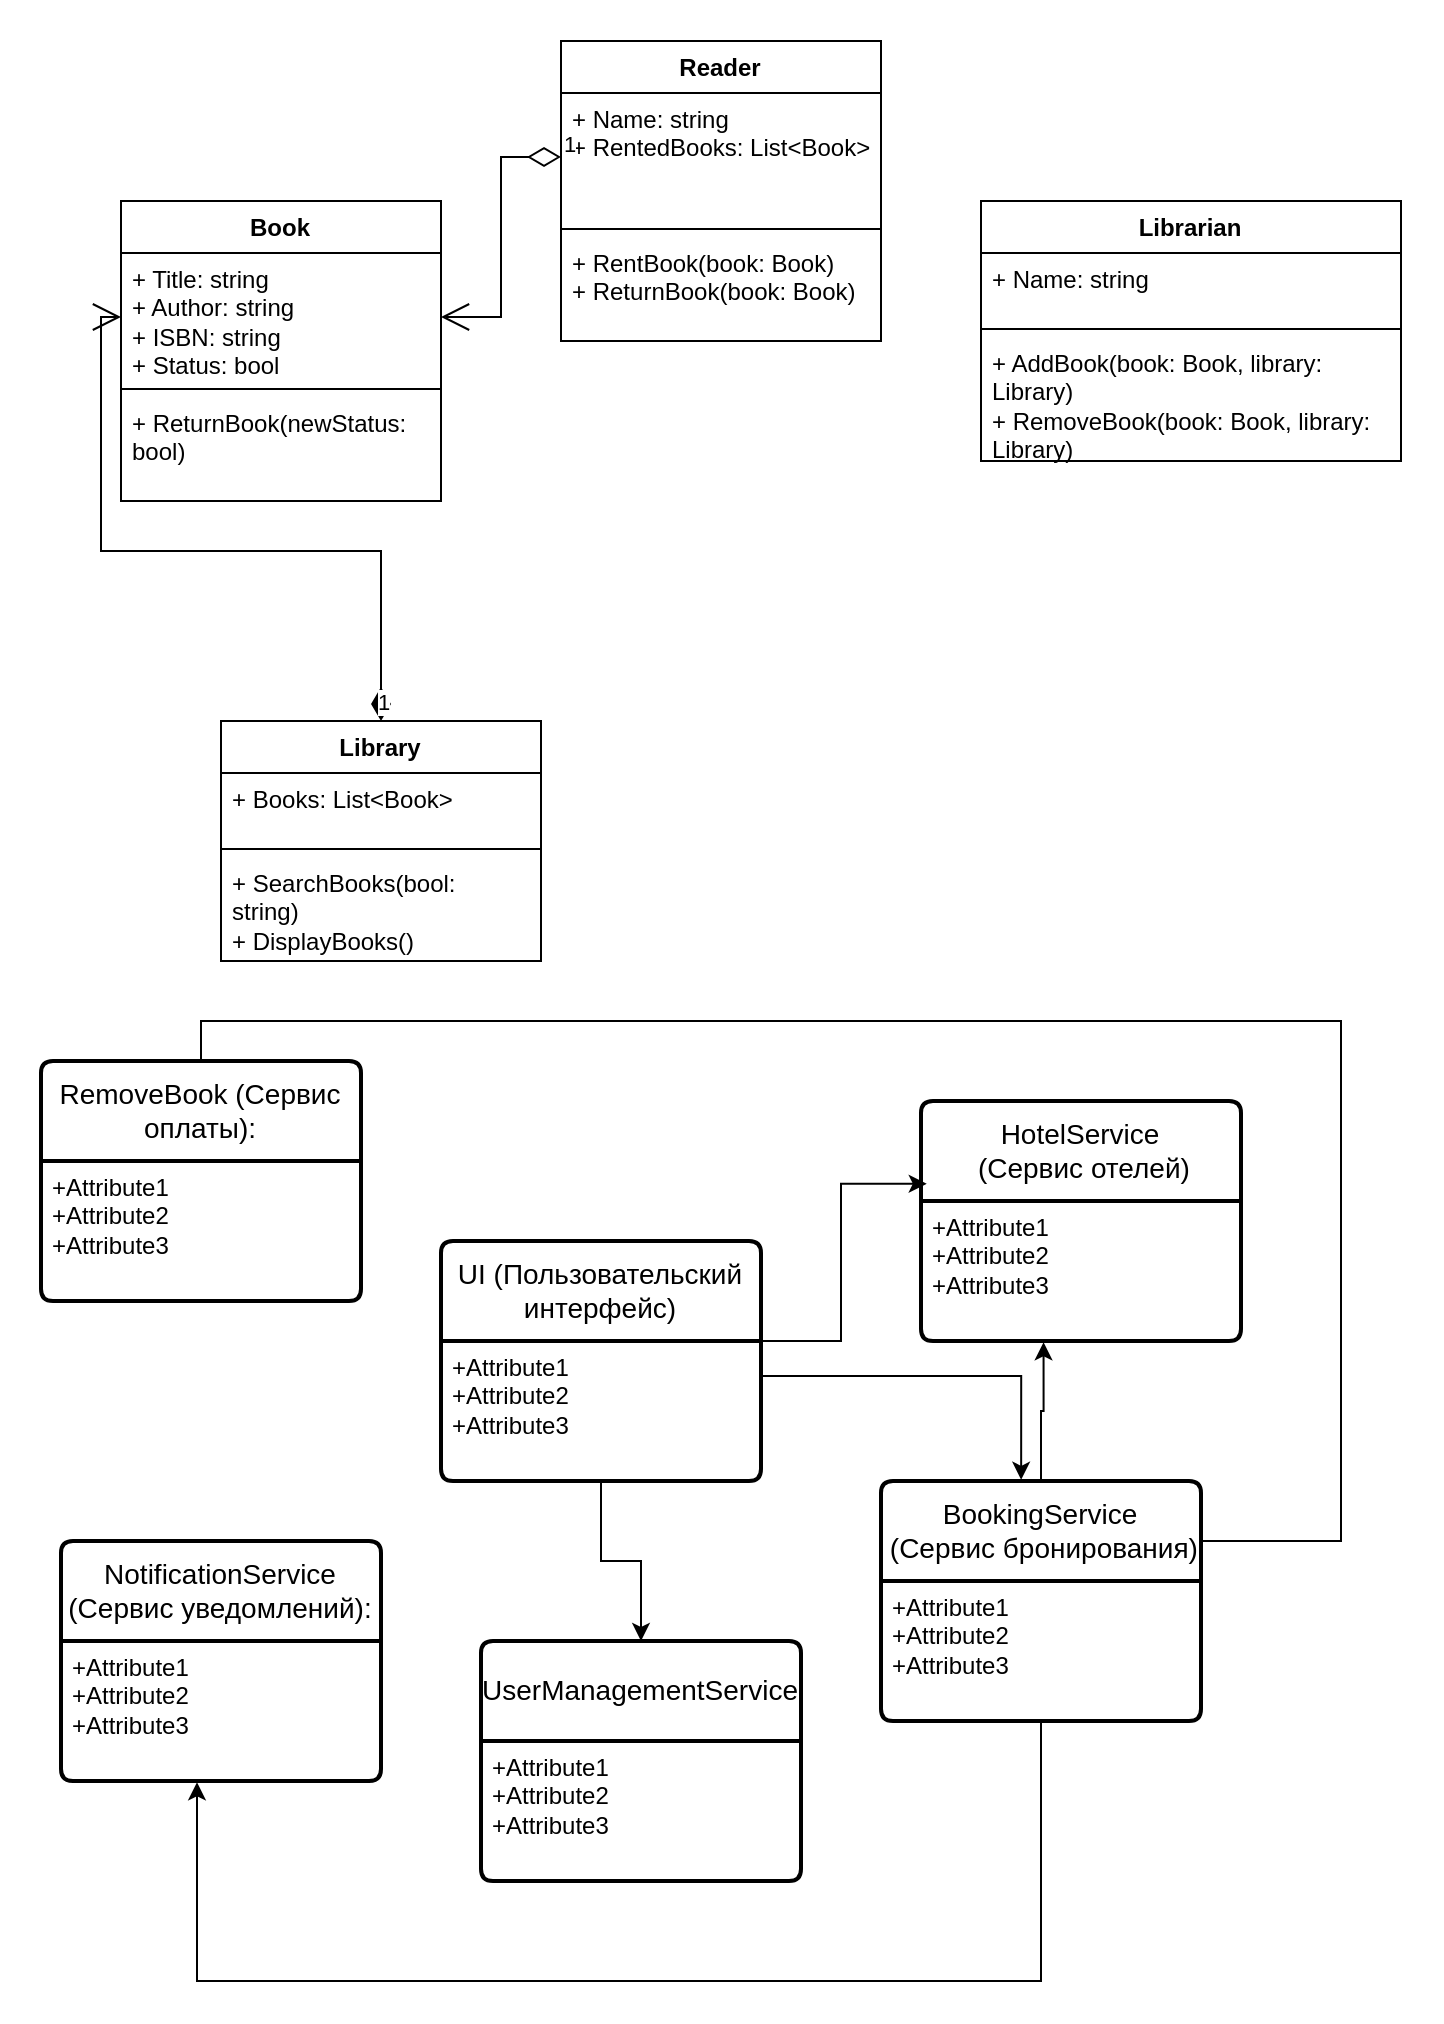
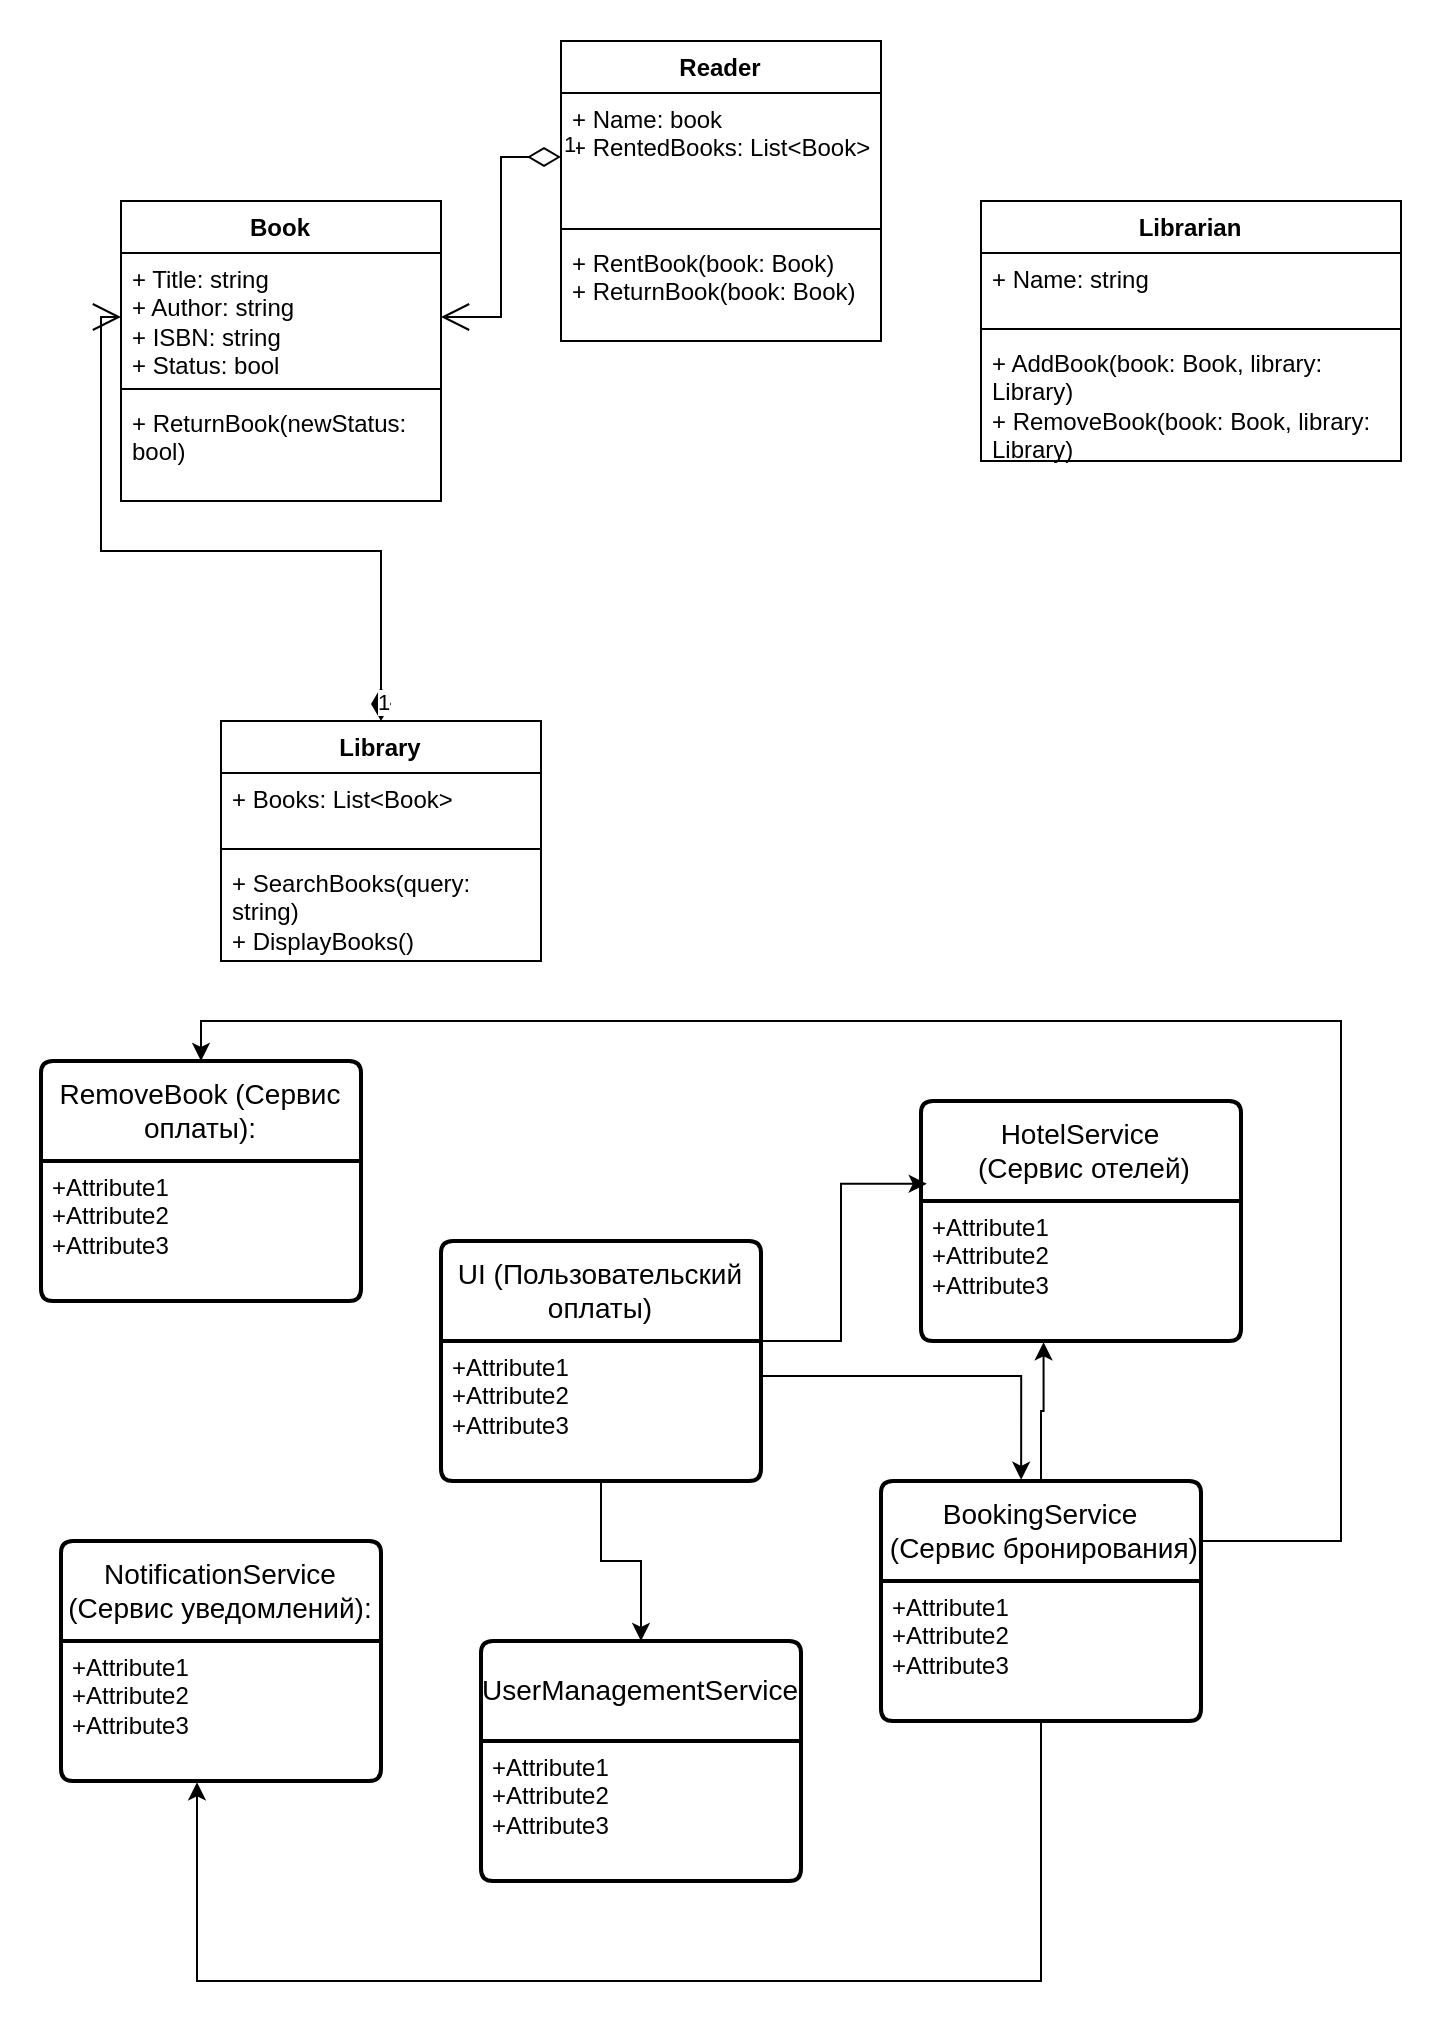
(723, 150) -> (723, 150)
(383, 914) -> (383, 914)
(201, 1051) -> (201, 1046)
(601, 1291) -> (601, 1291)
